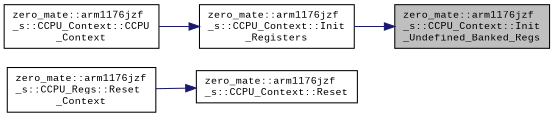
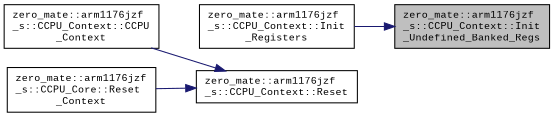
(174, 26) -> (183, 58)
(82, 90) -> (82, 90)
